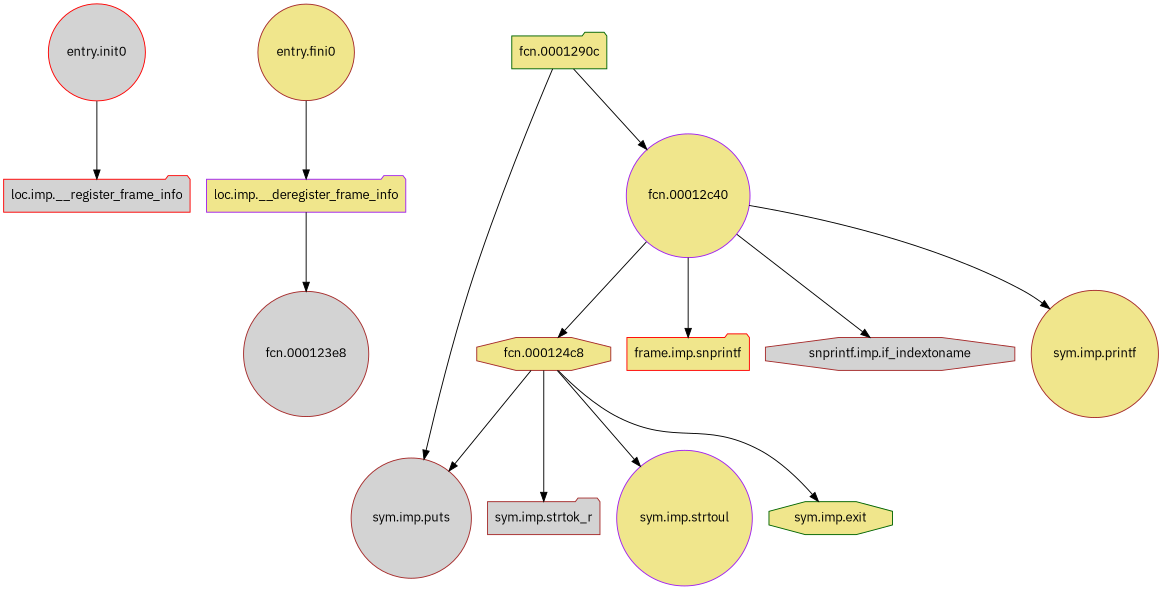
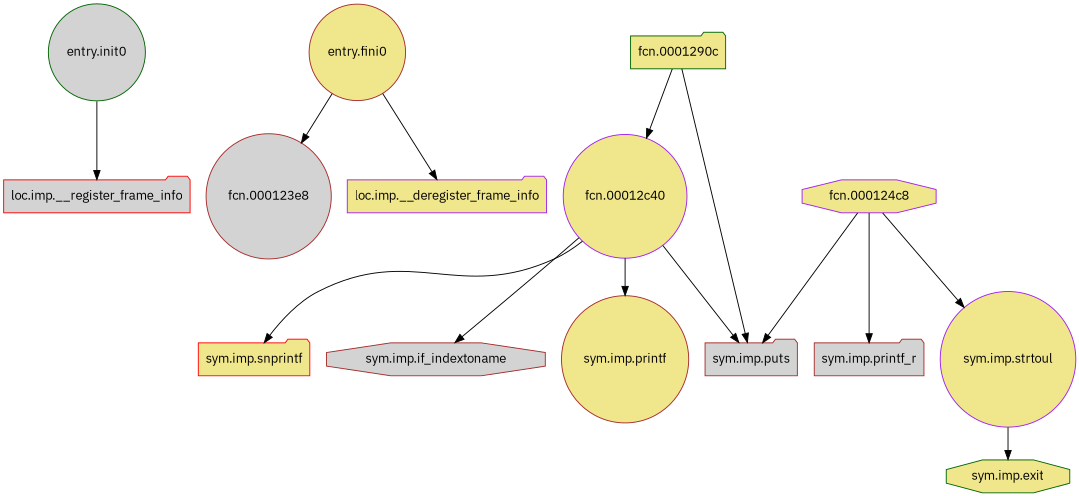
(97, 52) -> (97, 52)
(306, 247) -> (319, 114)
(606, 286) -> (698, 290)
(544, 354) -> (869, 196)
(688, 354) -> (254, 359)
(890, 354) -> (436, 359)
(685, 433) -> (1008, 439)
(411, 518) -> (751, 359)
(544, 518) -> (869, 359)
